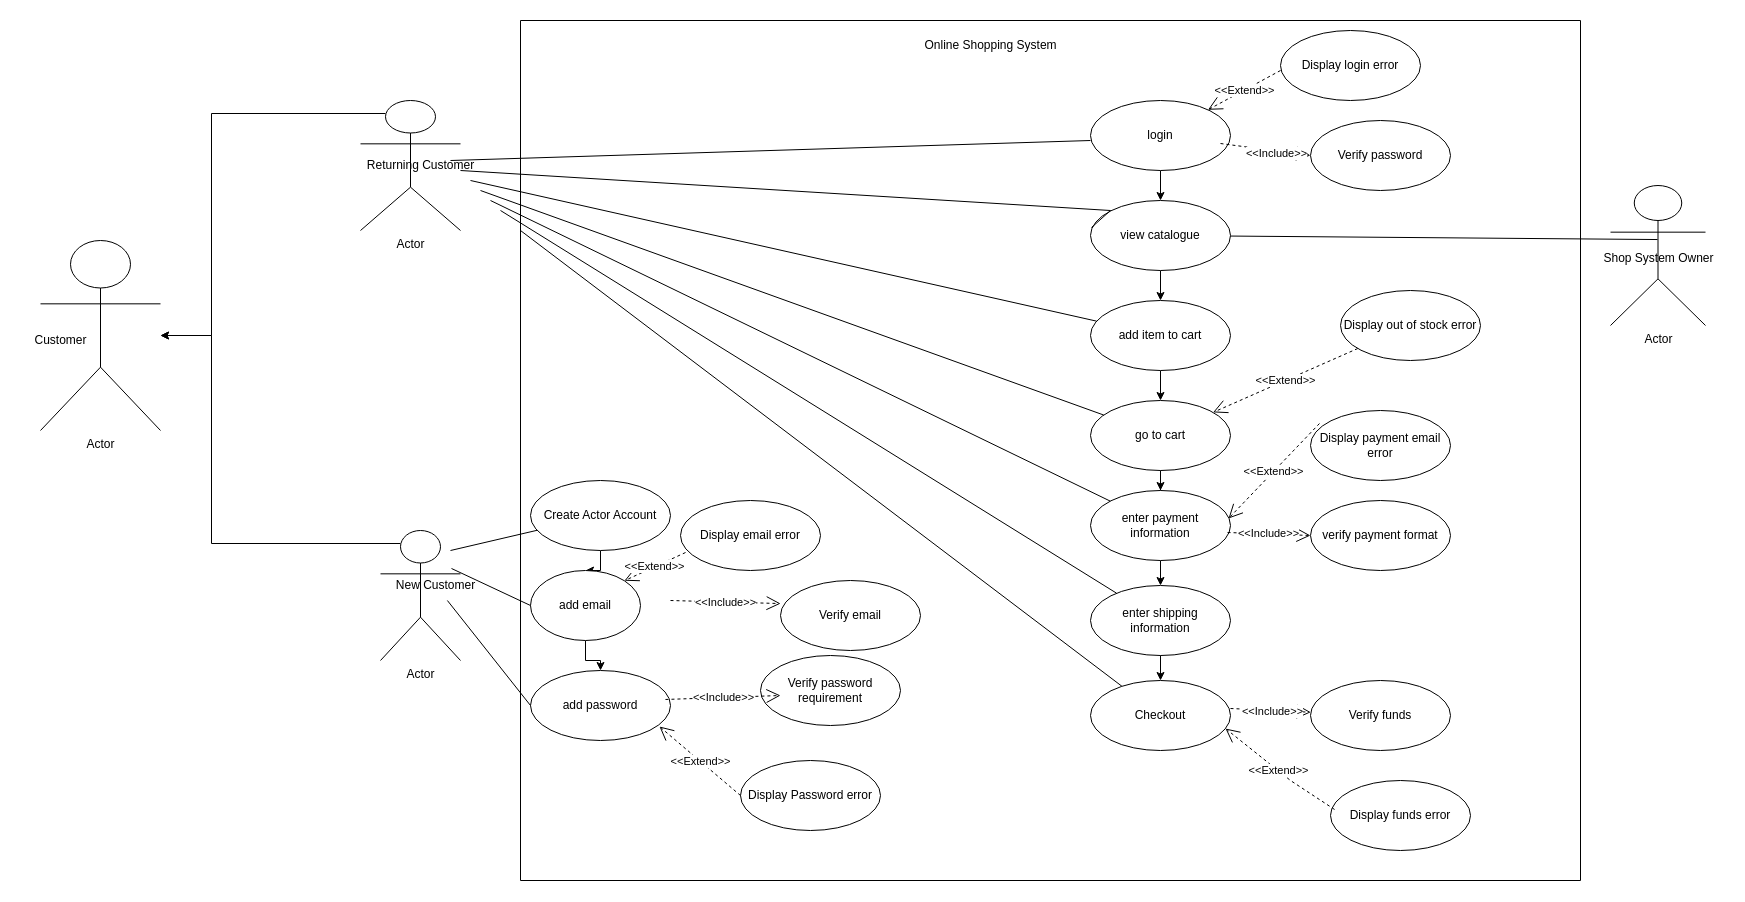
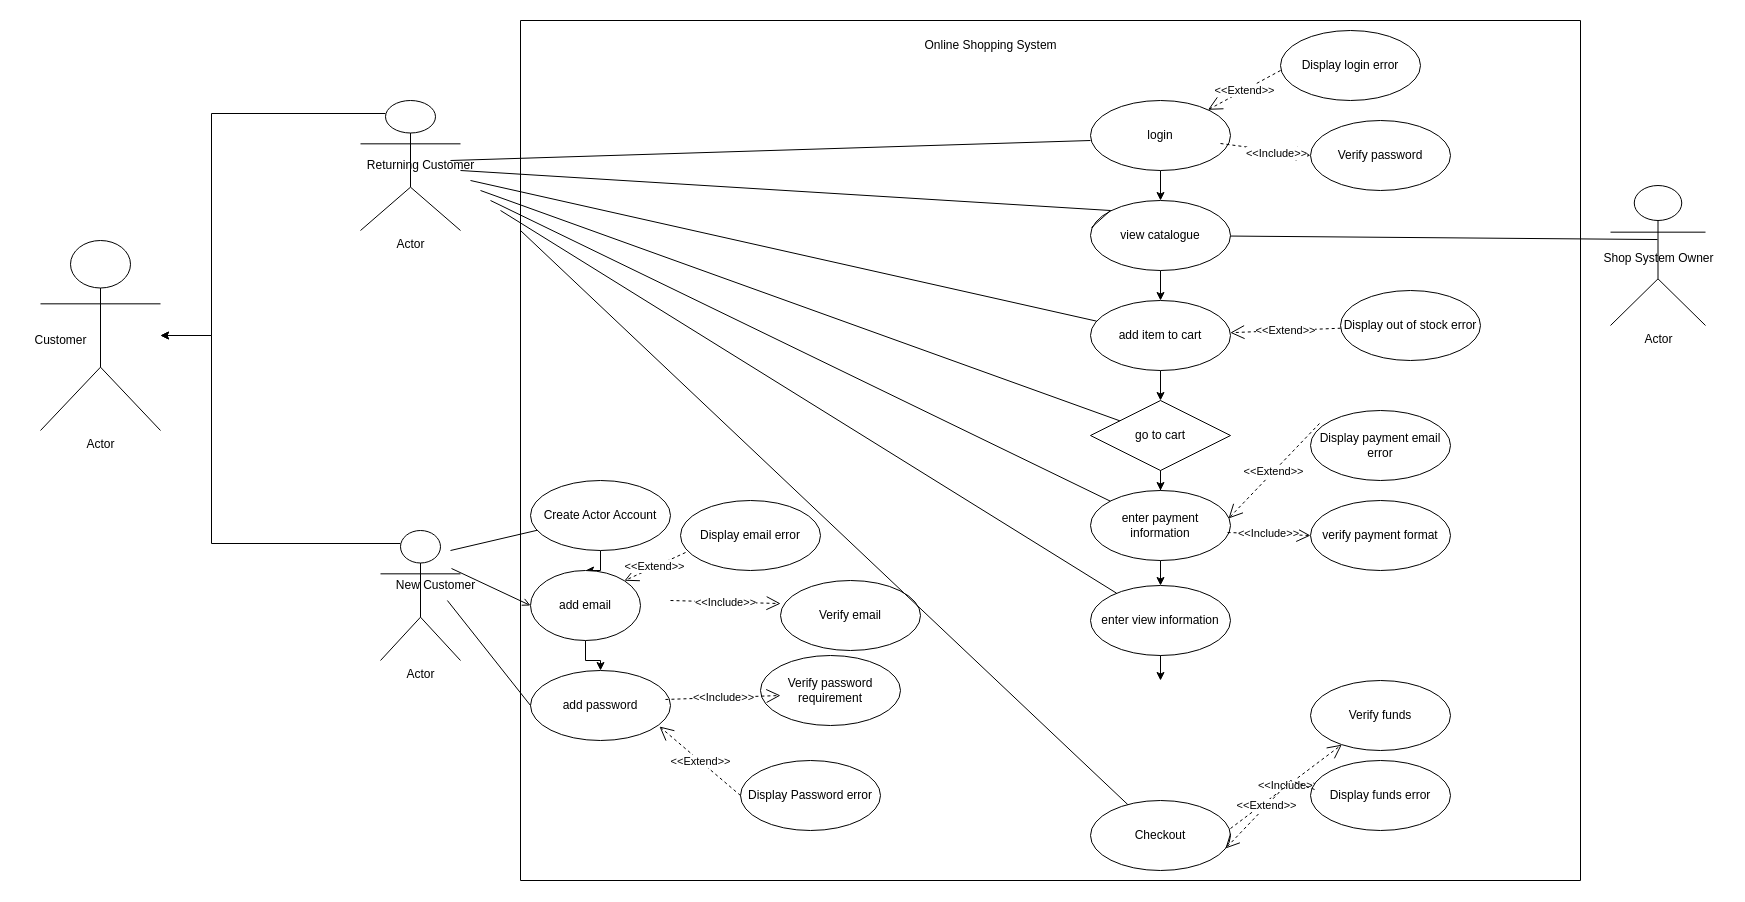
(1287, 380) -> (1287, 330)
(1161, 436) -> (1161, 436)
(526, 603) -> (526, 603)
(1161, 621) -> (1161, 621)
(1161, 716) -> (1161, 836)
(1401, 816) -> (1381, 796)
